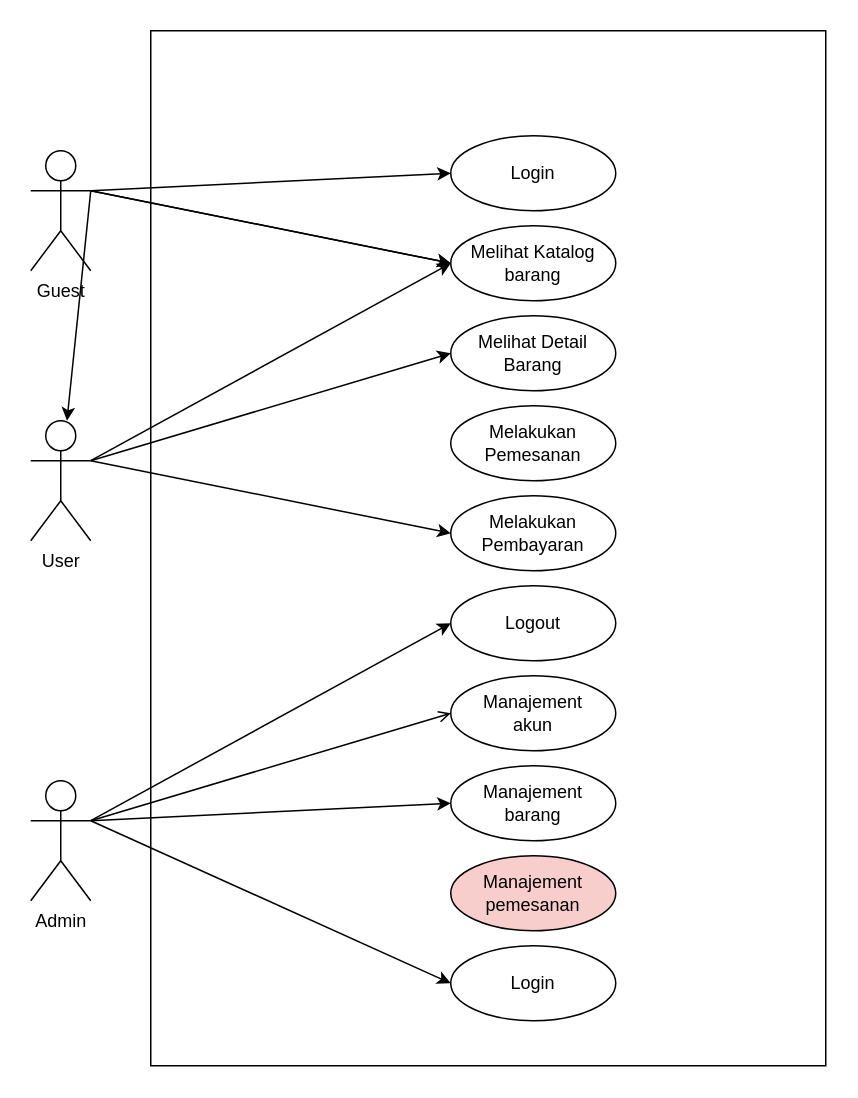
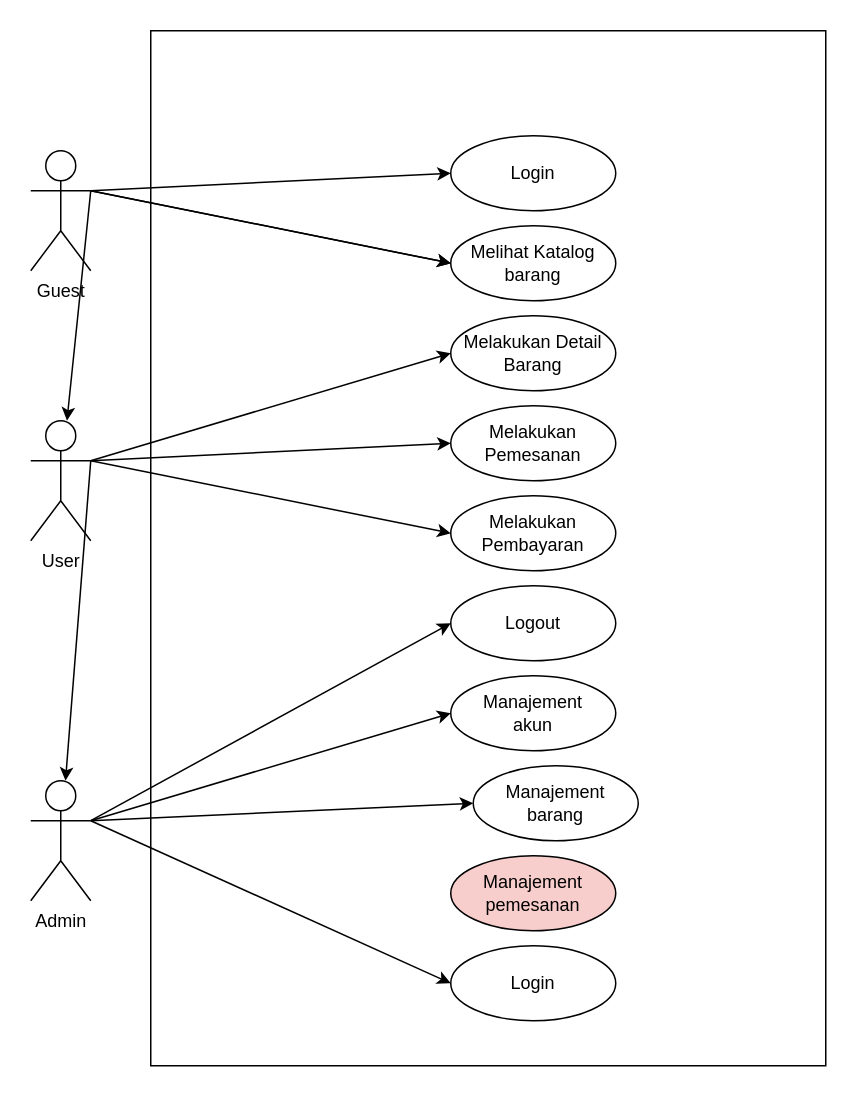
(533, 353) -> (533, 353)
(271, 362) -> (76, 653)
none -> (269, 452)
(442, 716) -> (440, 717)
(533, 803) -> (556, 803)
